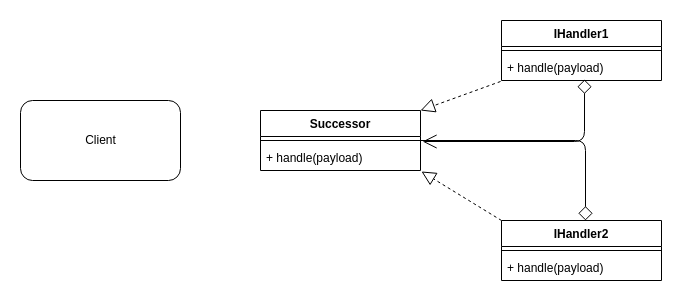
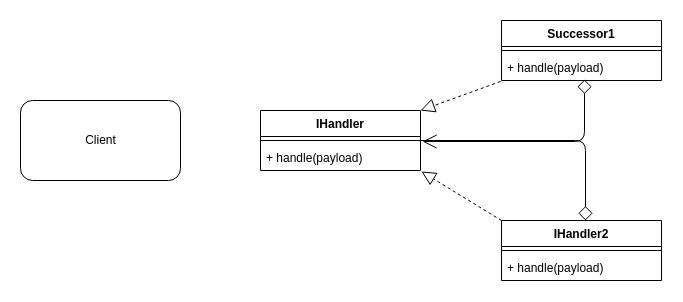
(581, 34) -> (581, 34)
(340, 124) -> (340, 124)
